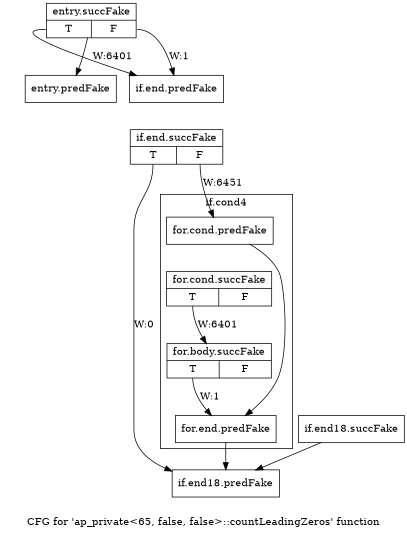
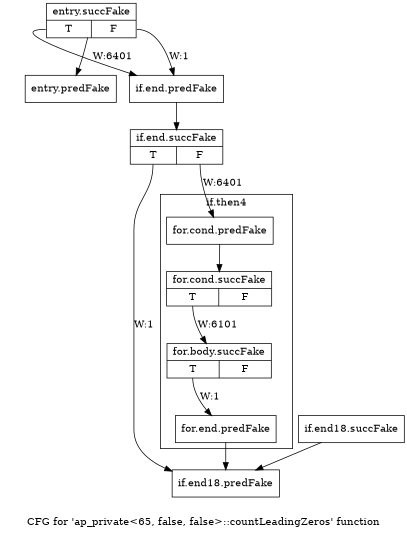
none -> (177, 112)
(223, 183) -> (223, 183)
(227, 203) -> (227, 203)
(144, 325) -> (144, 325)
(218, 325) -> (218, 325)
(285, 326) -> (220, 254)
